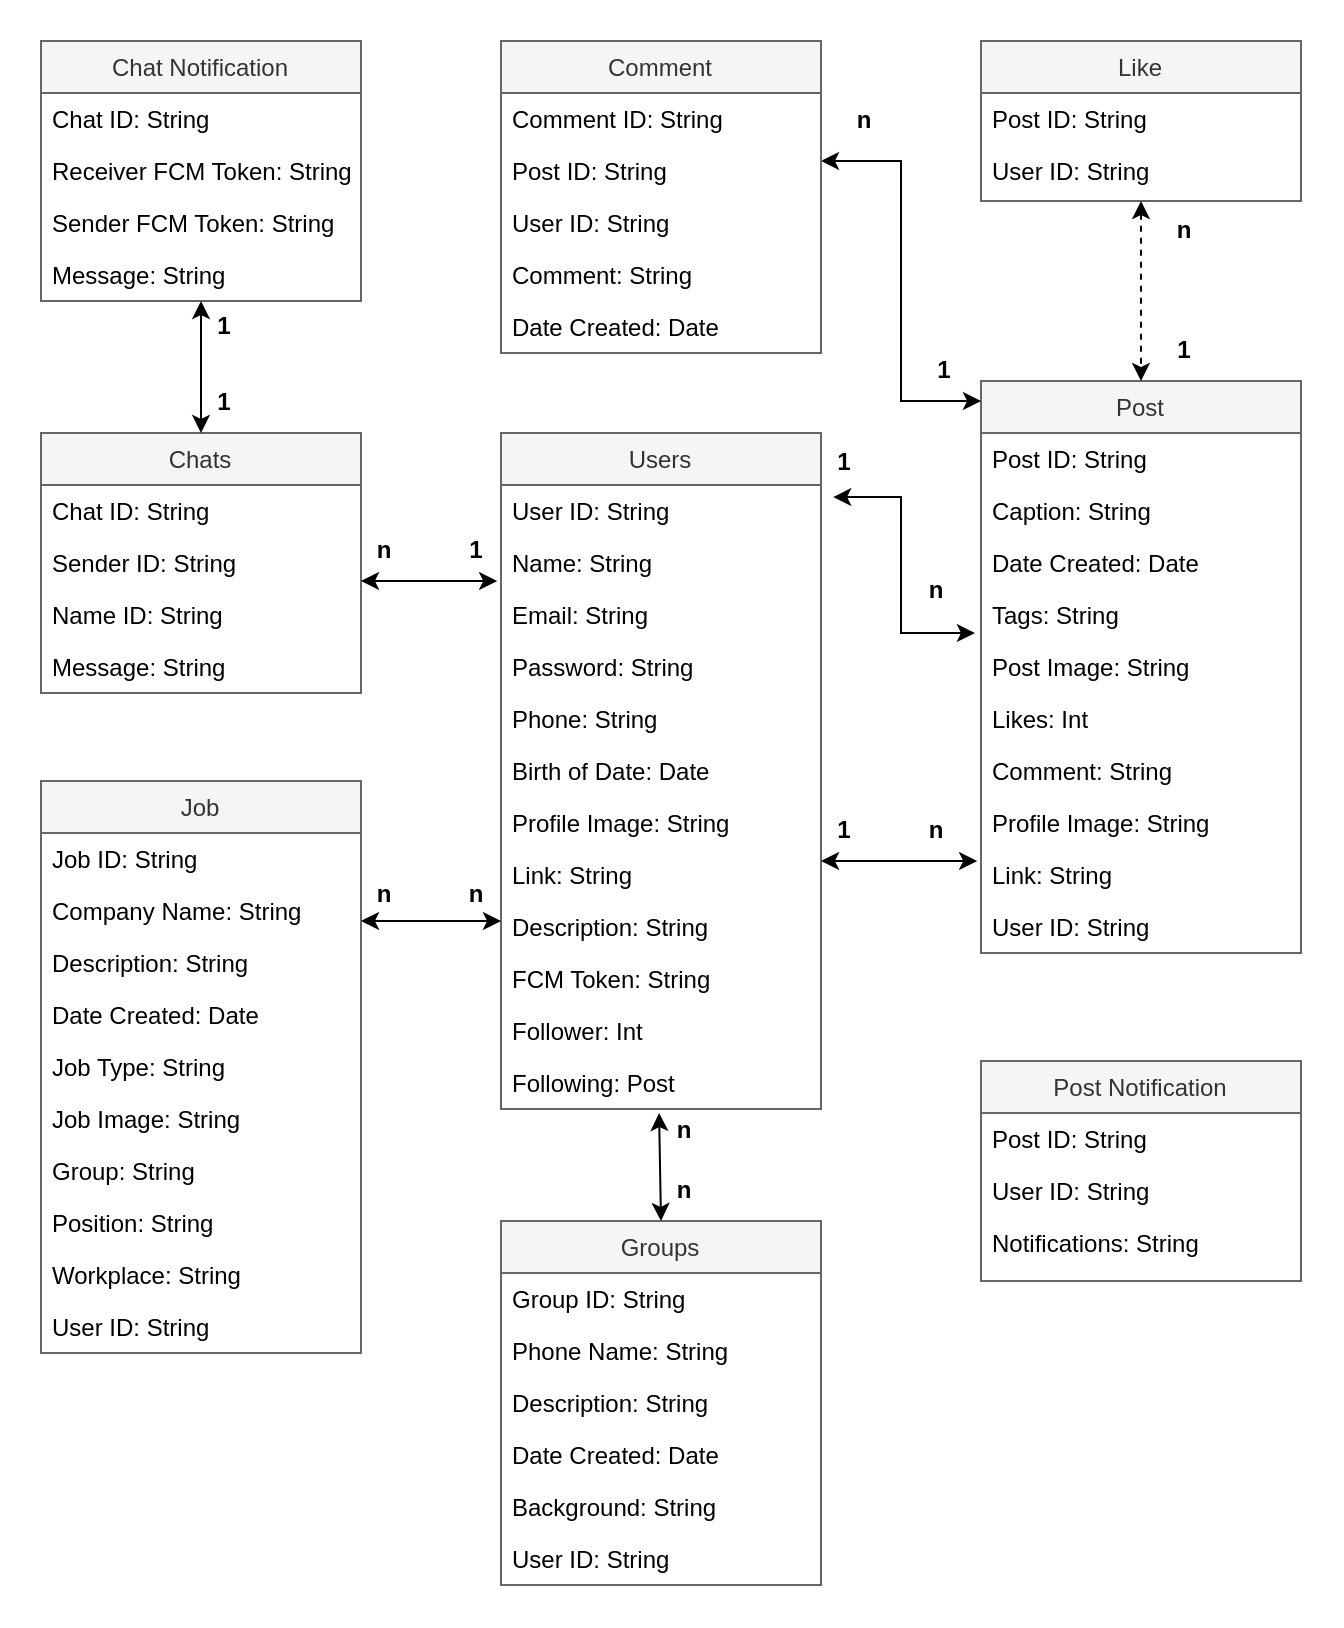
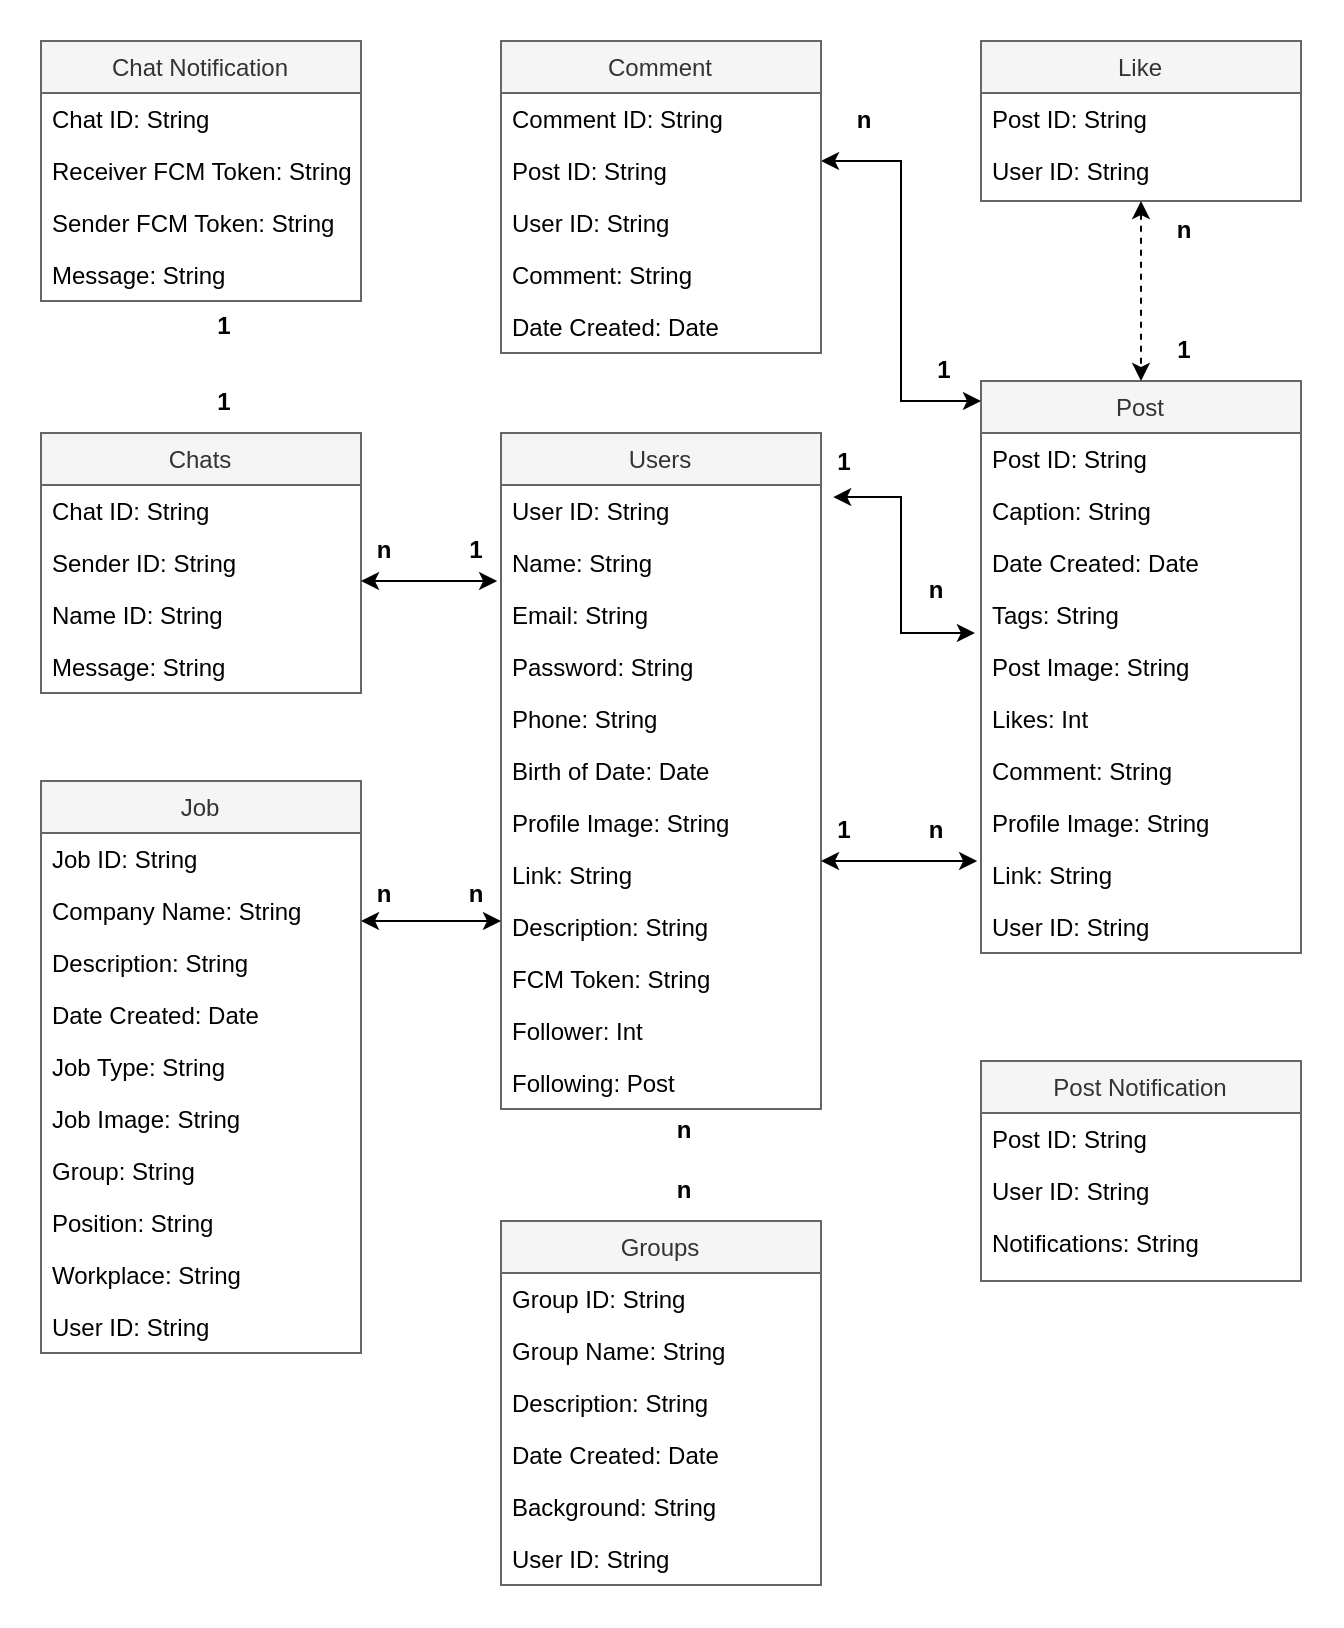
(201, 367) -> none
(660, 1167) -> none
(620, 1352) -> (620, 1352)
